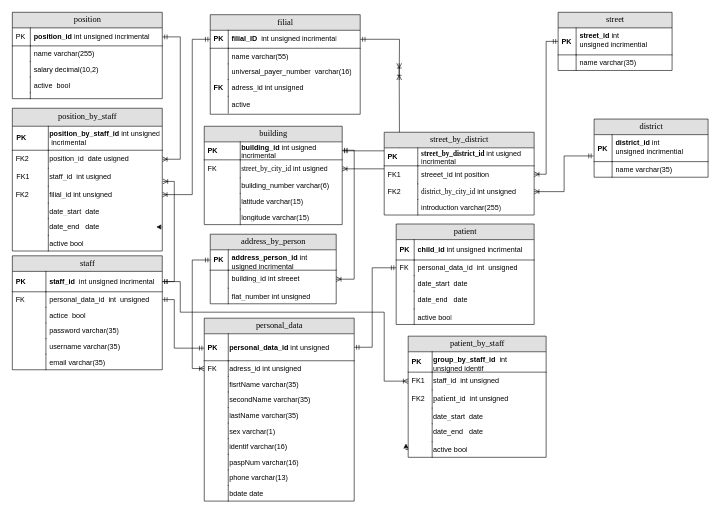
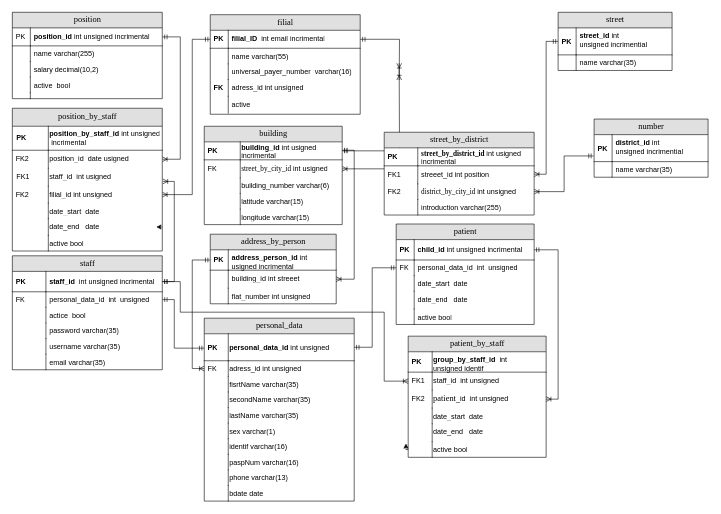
(294, 39) -> (287, 39)
(652, 127) -> (652, 127)
none -> (538, 250)
